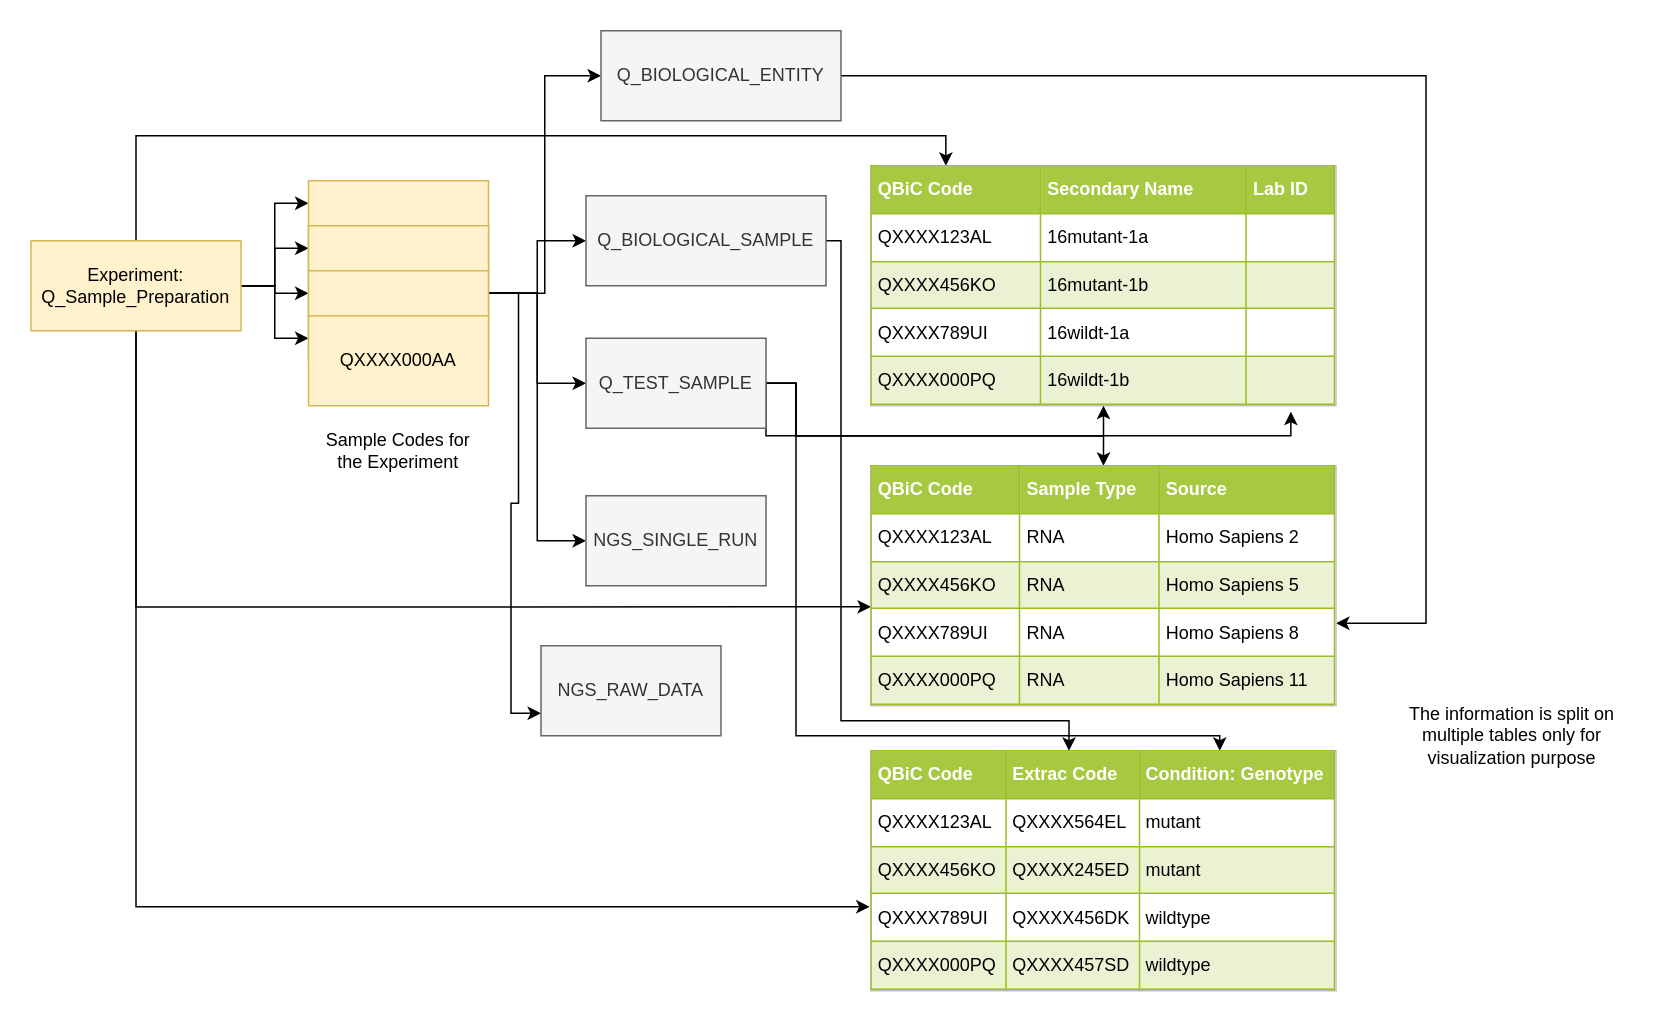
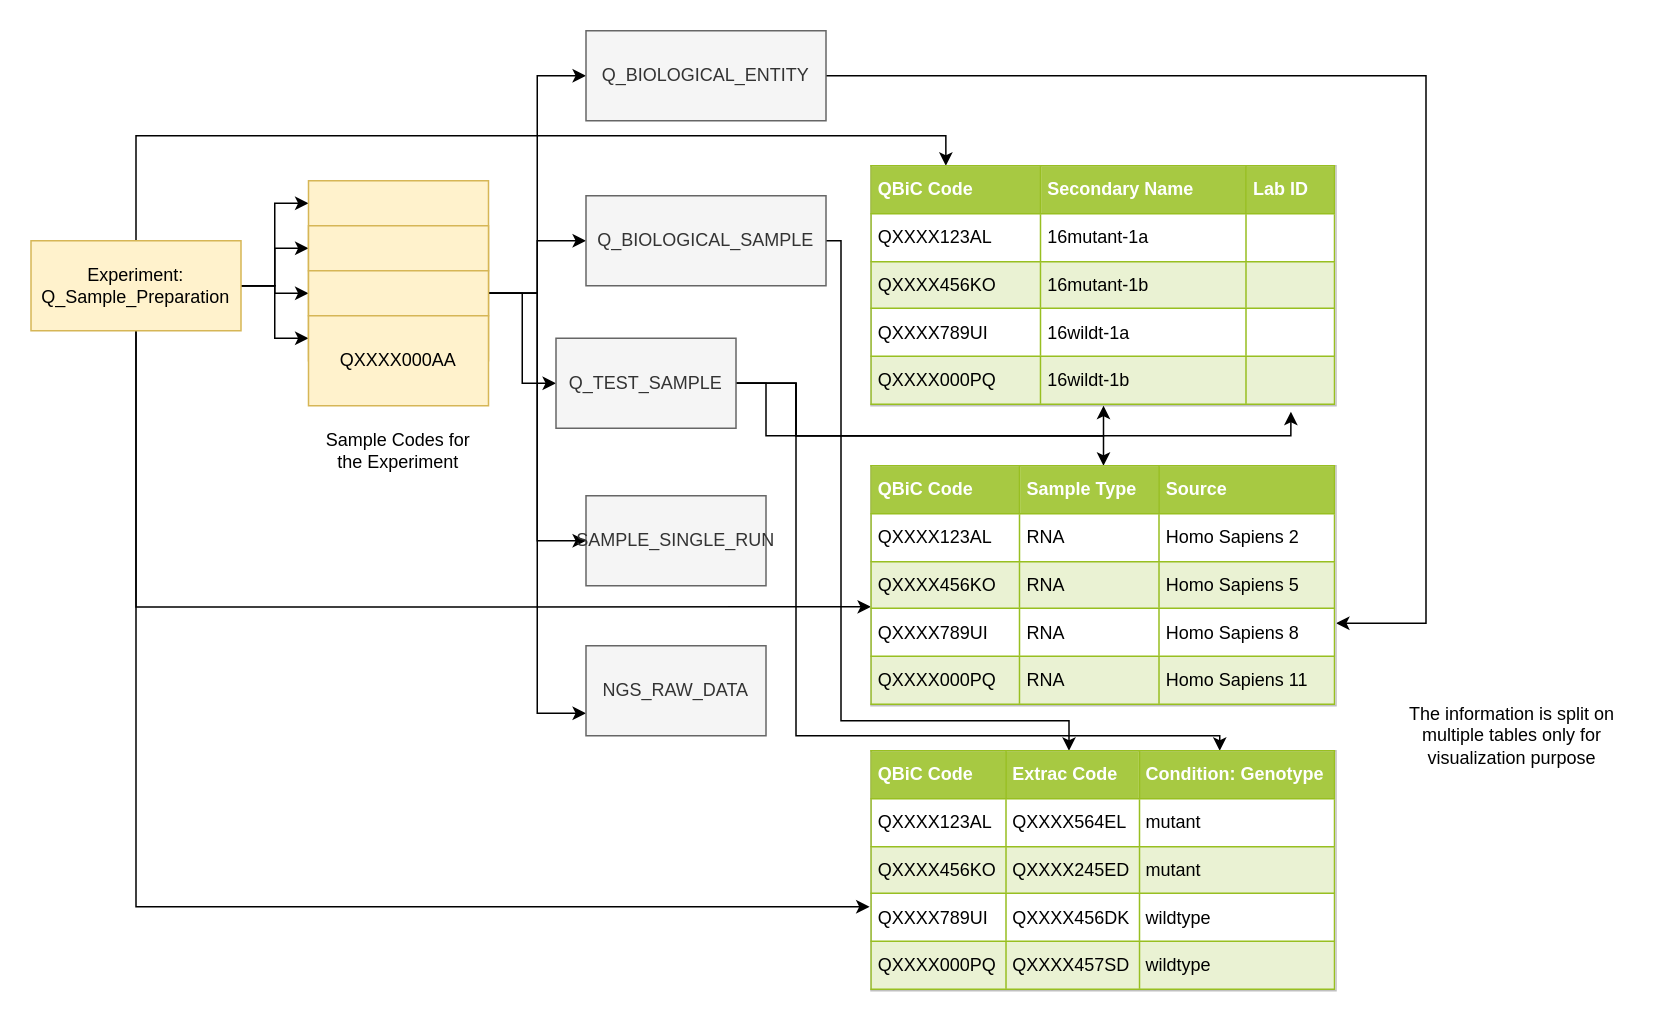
(721, 76) -> (706, 76)
(676, 383) -> (646, 383)
(676, 541) -> (676, 541)
(631, 691) -> (676, 691)
